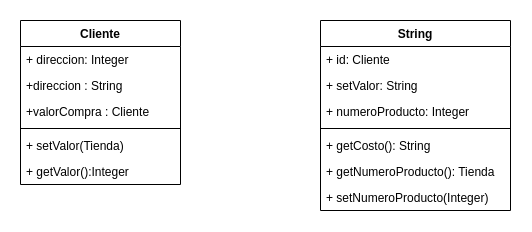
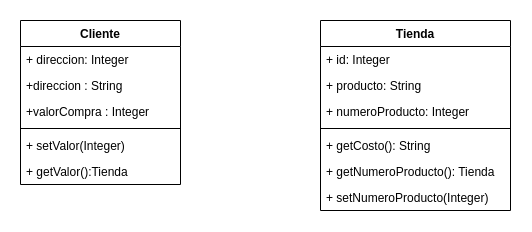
(415, 34) -> (415, 34)
(360, 60) -> (363, 60)
(379, 86) -> (380, 86)
(91, 112) -> (94, 112)
(82, 146) -> (87, 146)
(89, 172) -> (84, 172)
